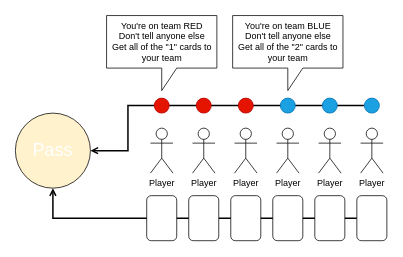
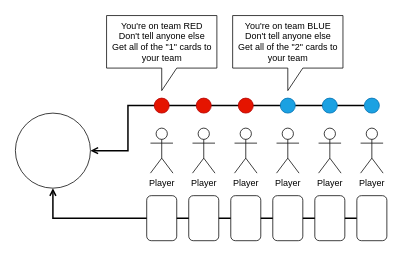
(53, 150) -> (53, 150)
